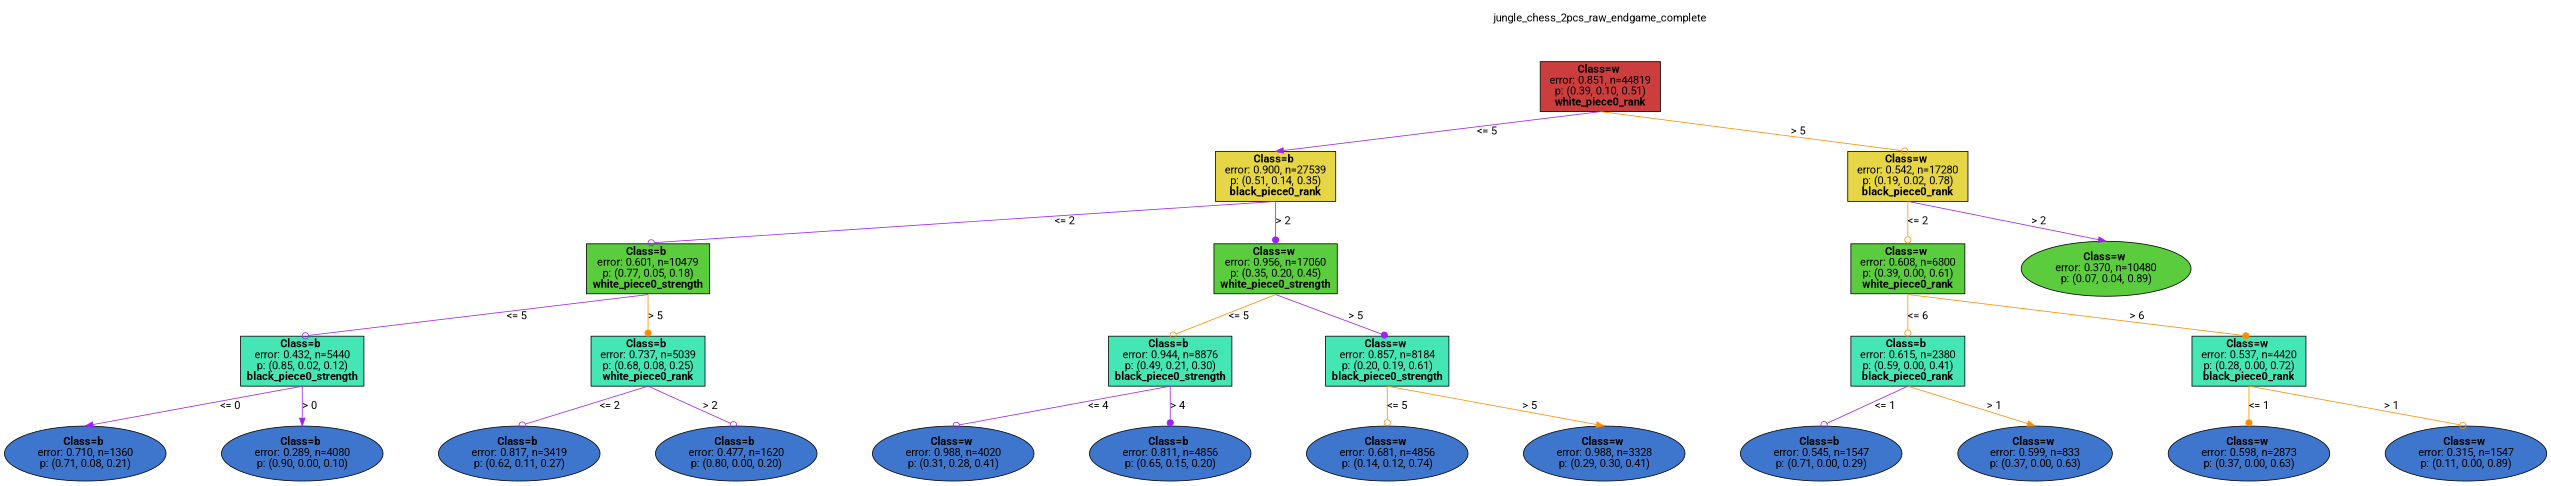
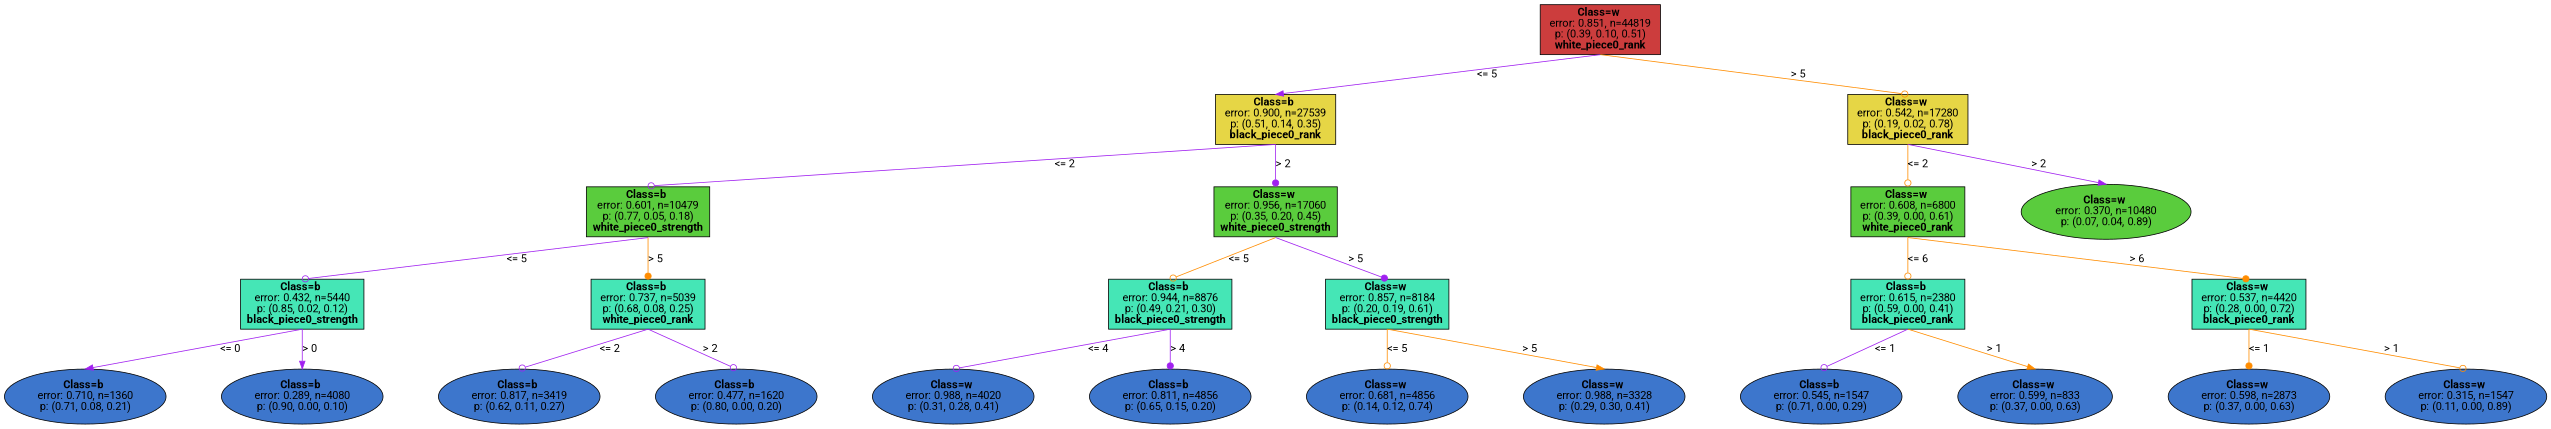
(1600, 19) -> none
